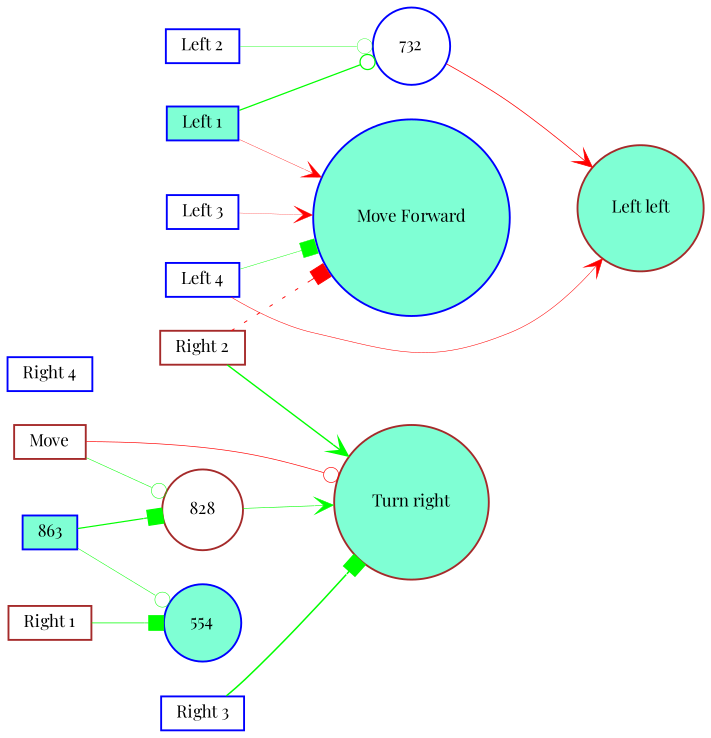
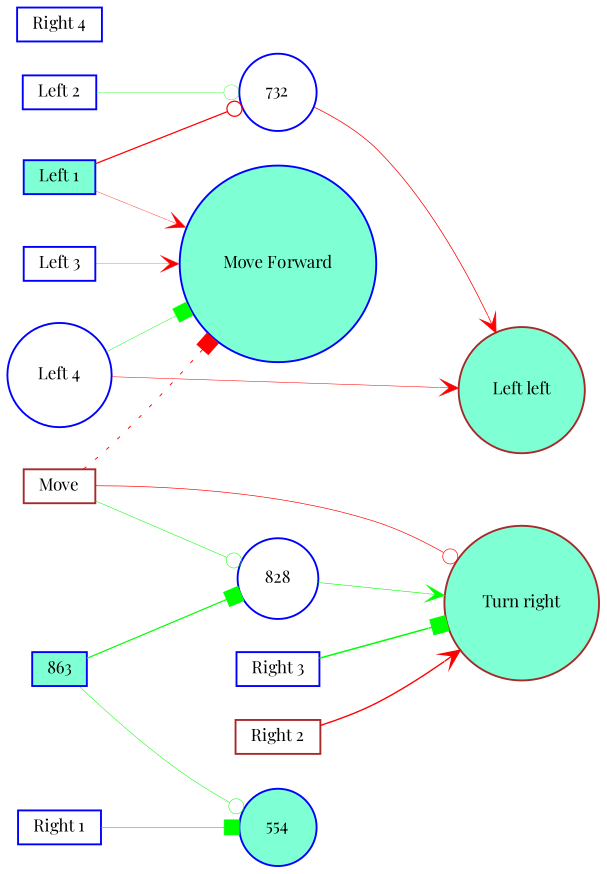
(300, 88) -> (161, 138)
(203, 280) -> (60, 375)
(271, 306) -> (144, 413)
(280, 405) -> (385, 699)
(203, 510) -> (278, 579)
(50, 623) -> (60, 827)
